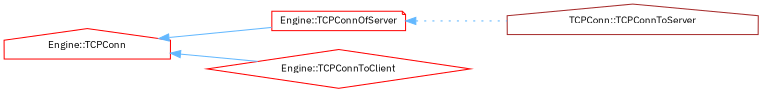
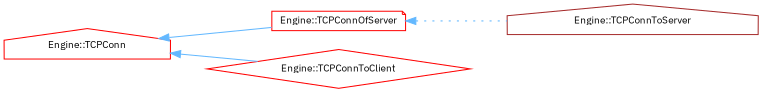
(633, 21) -> (633, 21)
